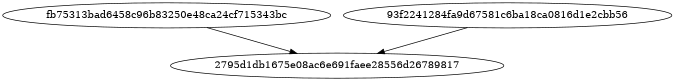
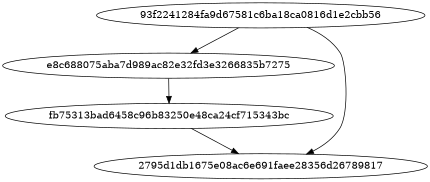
none -> (169, 66)
(337, 66) -> (261, 166)
